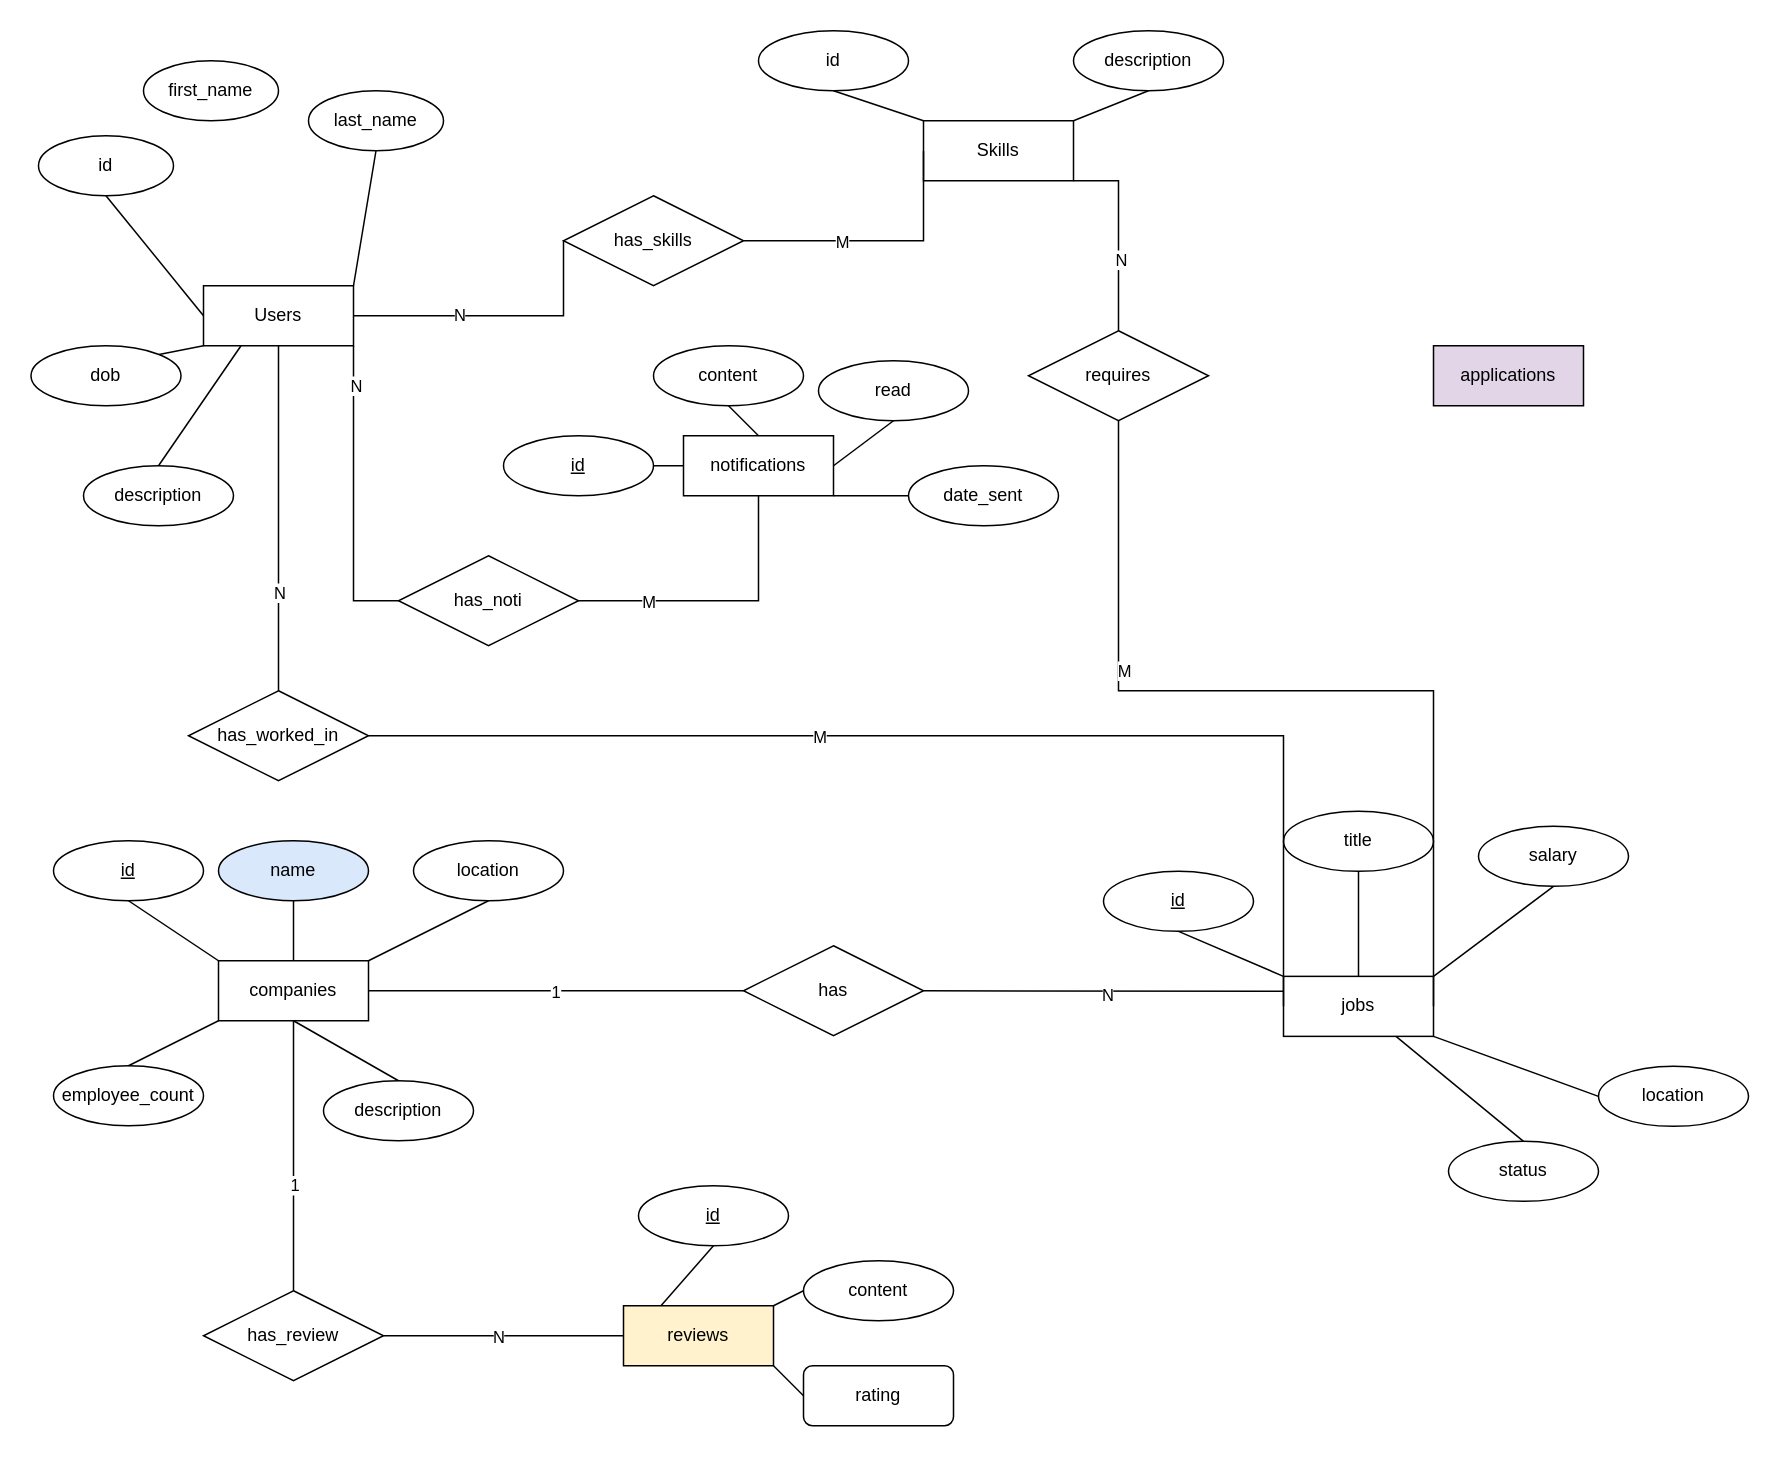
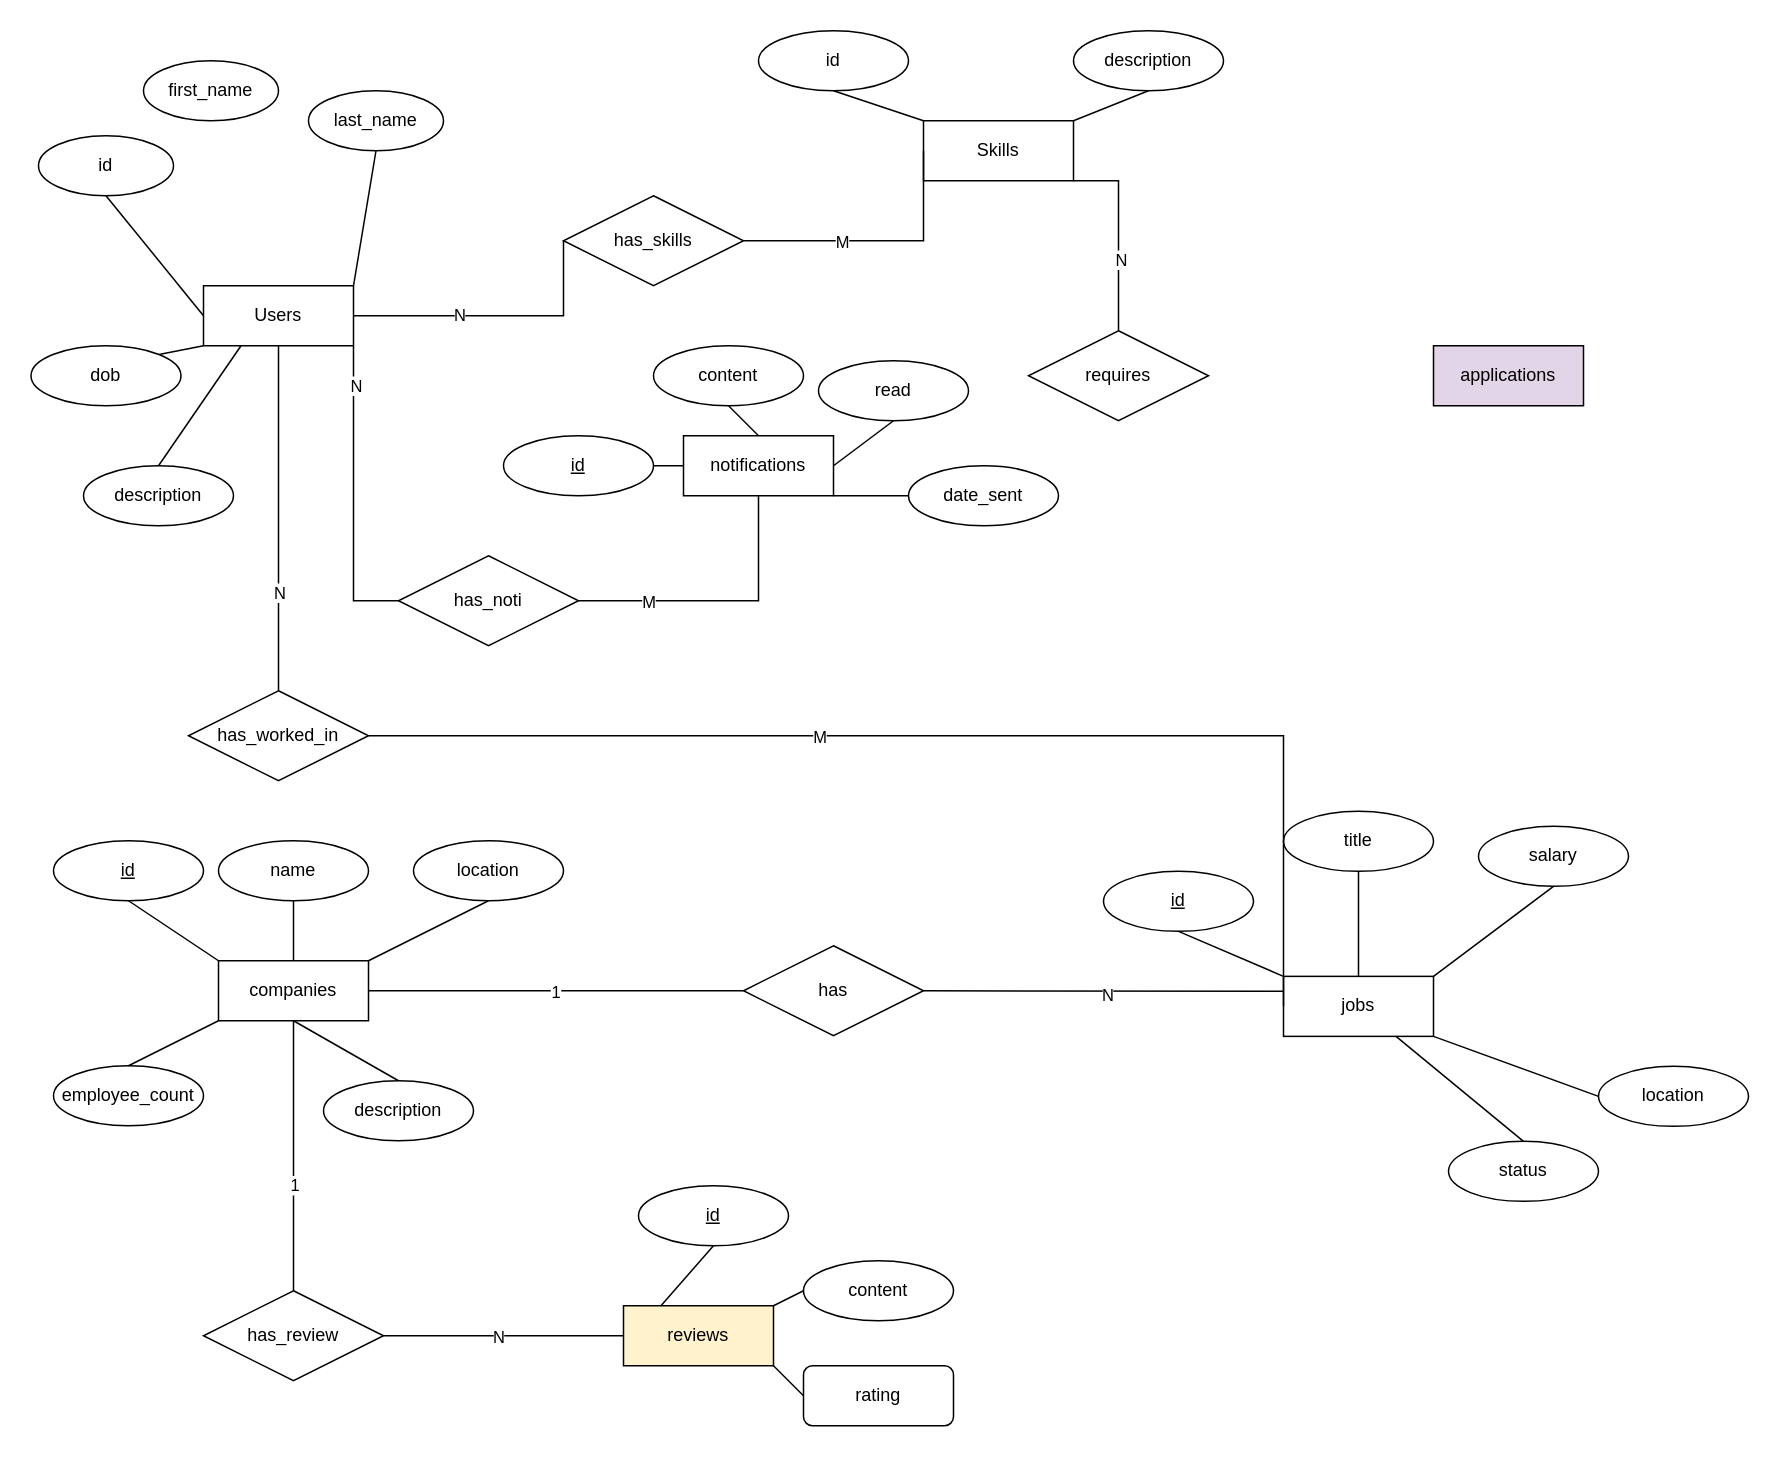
(1281, 691) -> none
(293, 871) -> (293, 871)
